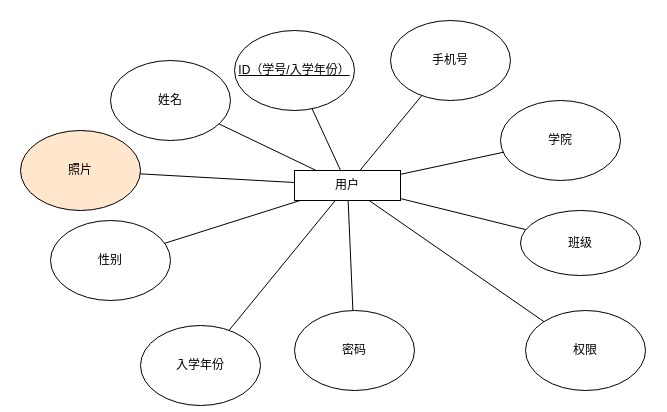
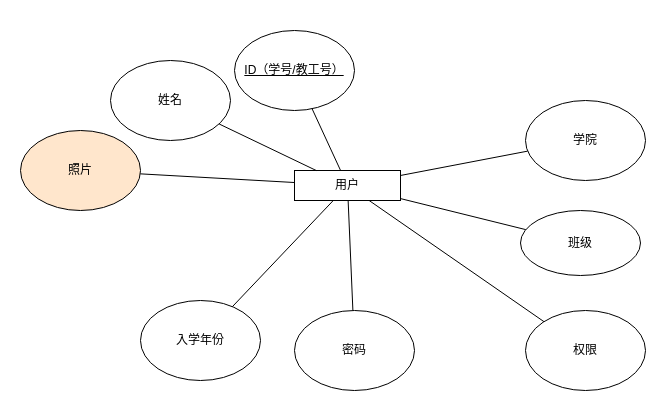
(451, 61) -> none
(295, 71) -> (295, 71)
(391, 133) -> none
(561, 141) -> (586, 141)
(232, 222) -> none
(111, 261) -> none
(201, 366) -> (201, 341)
